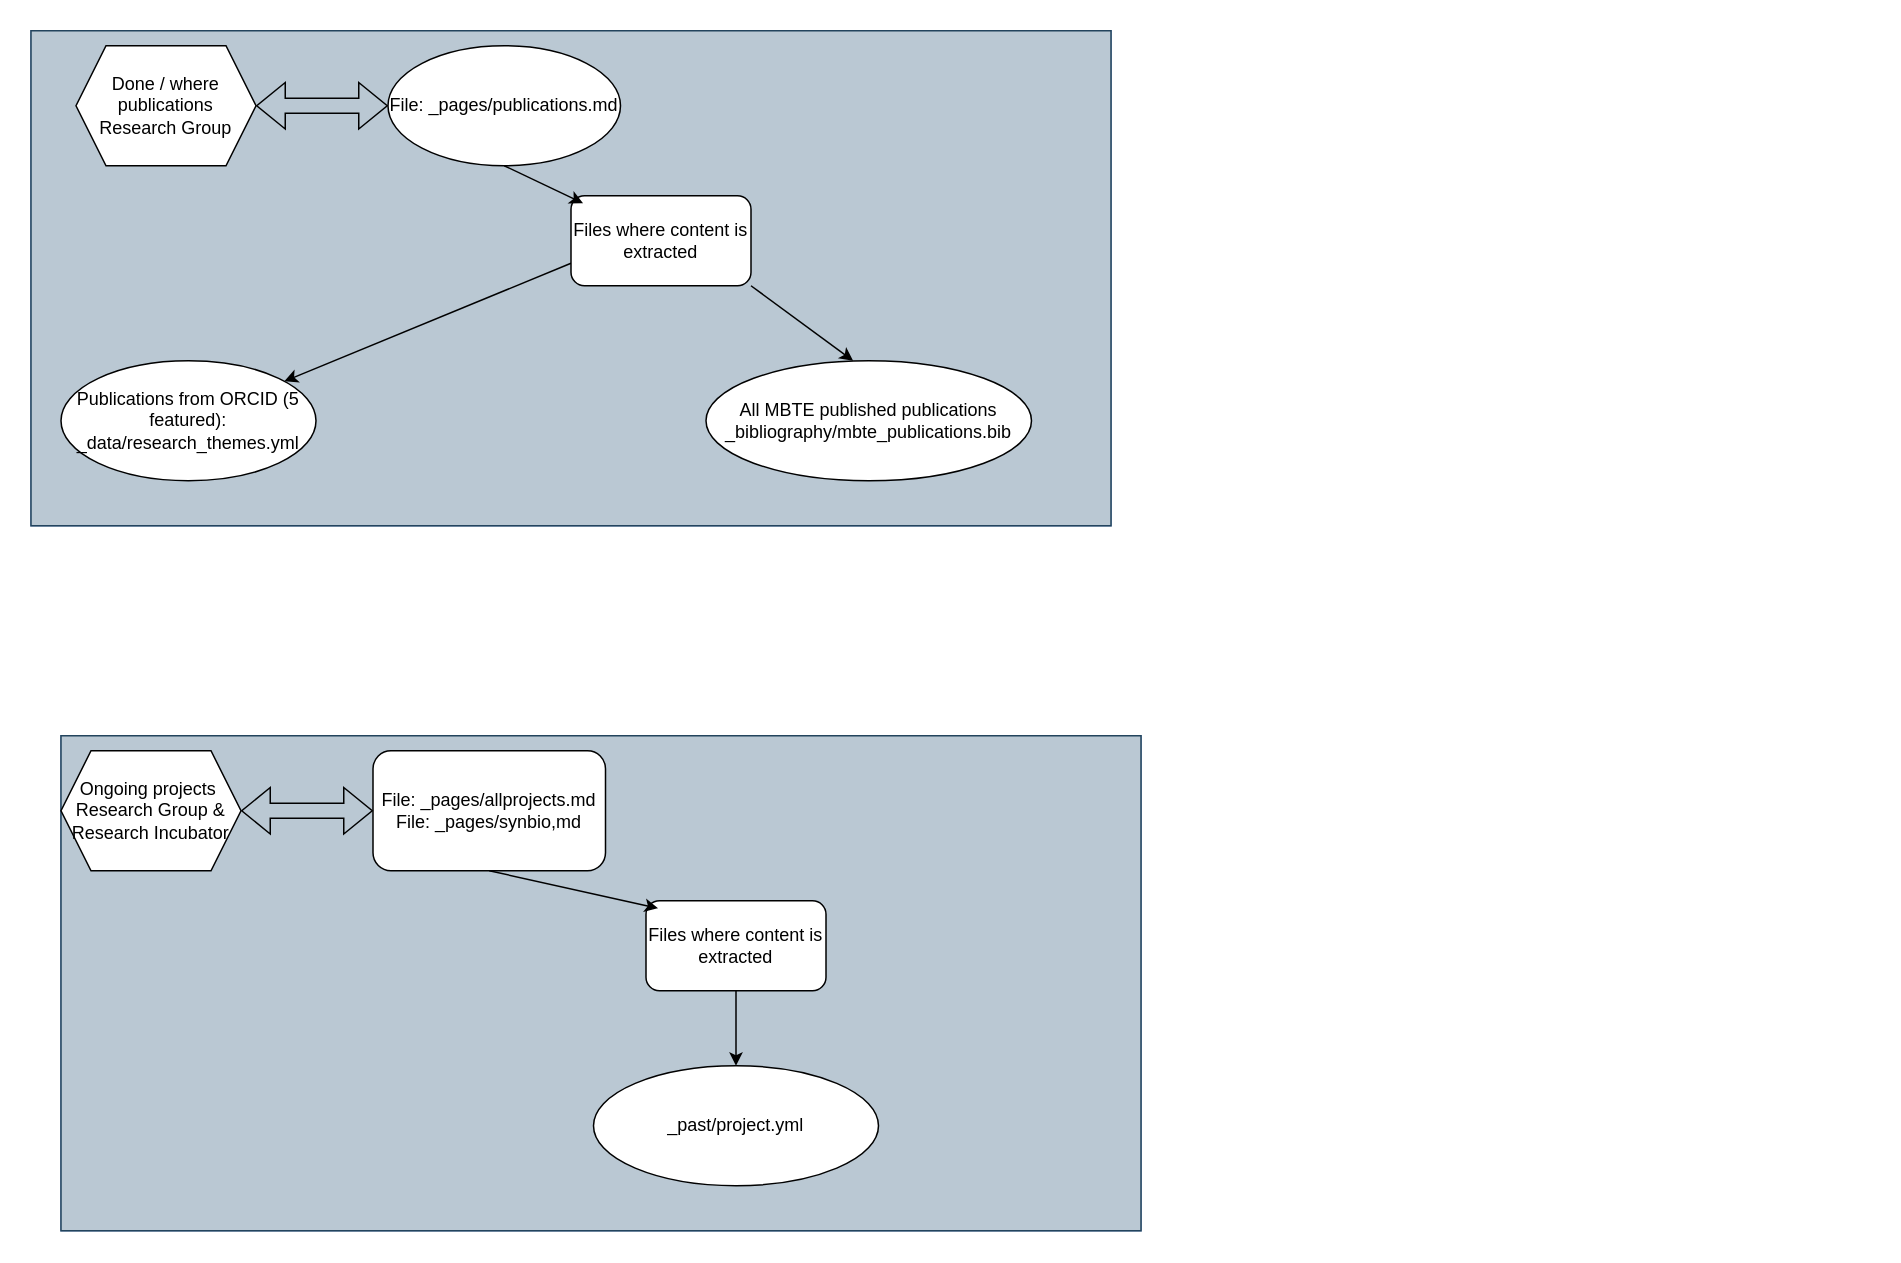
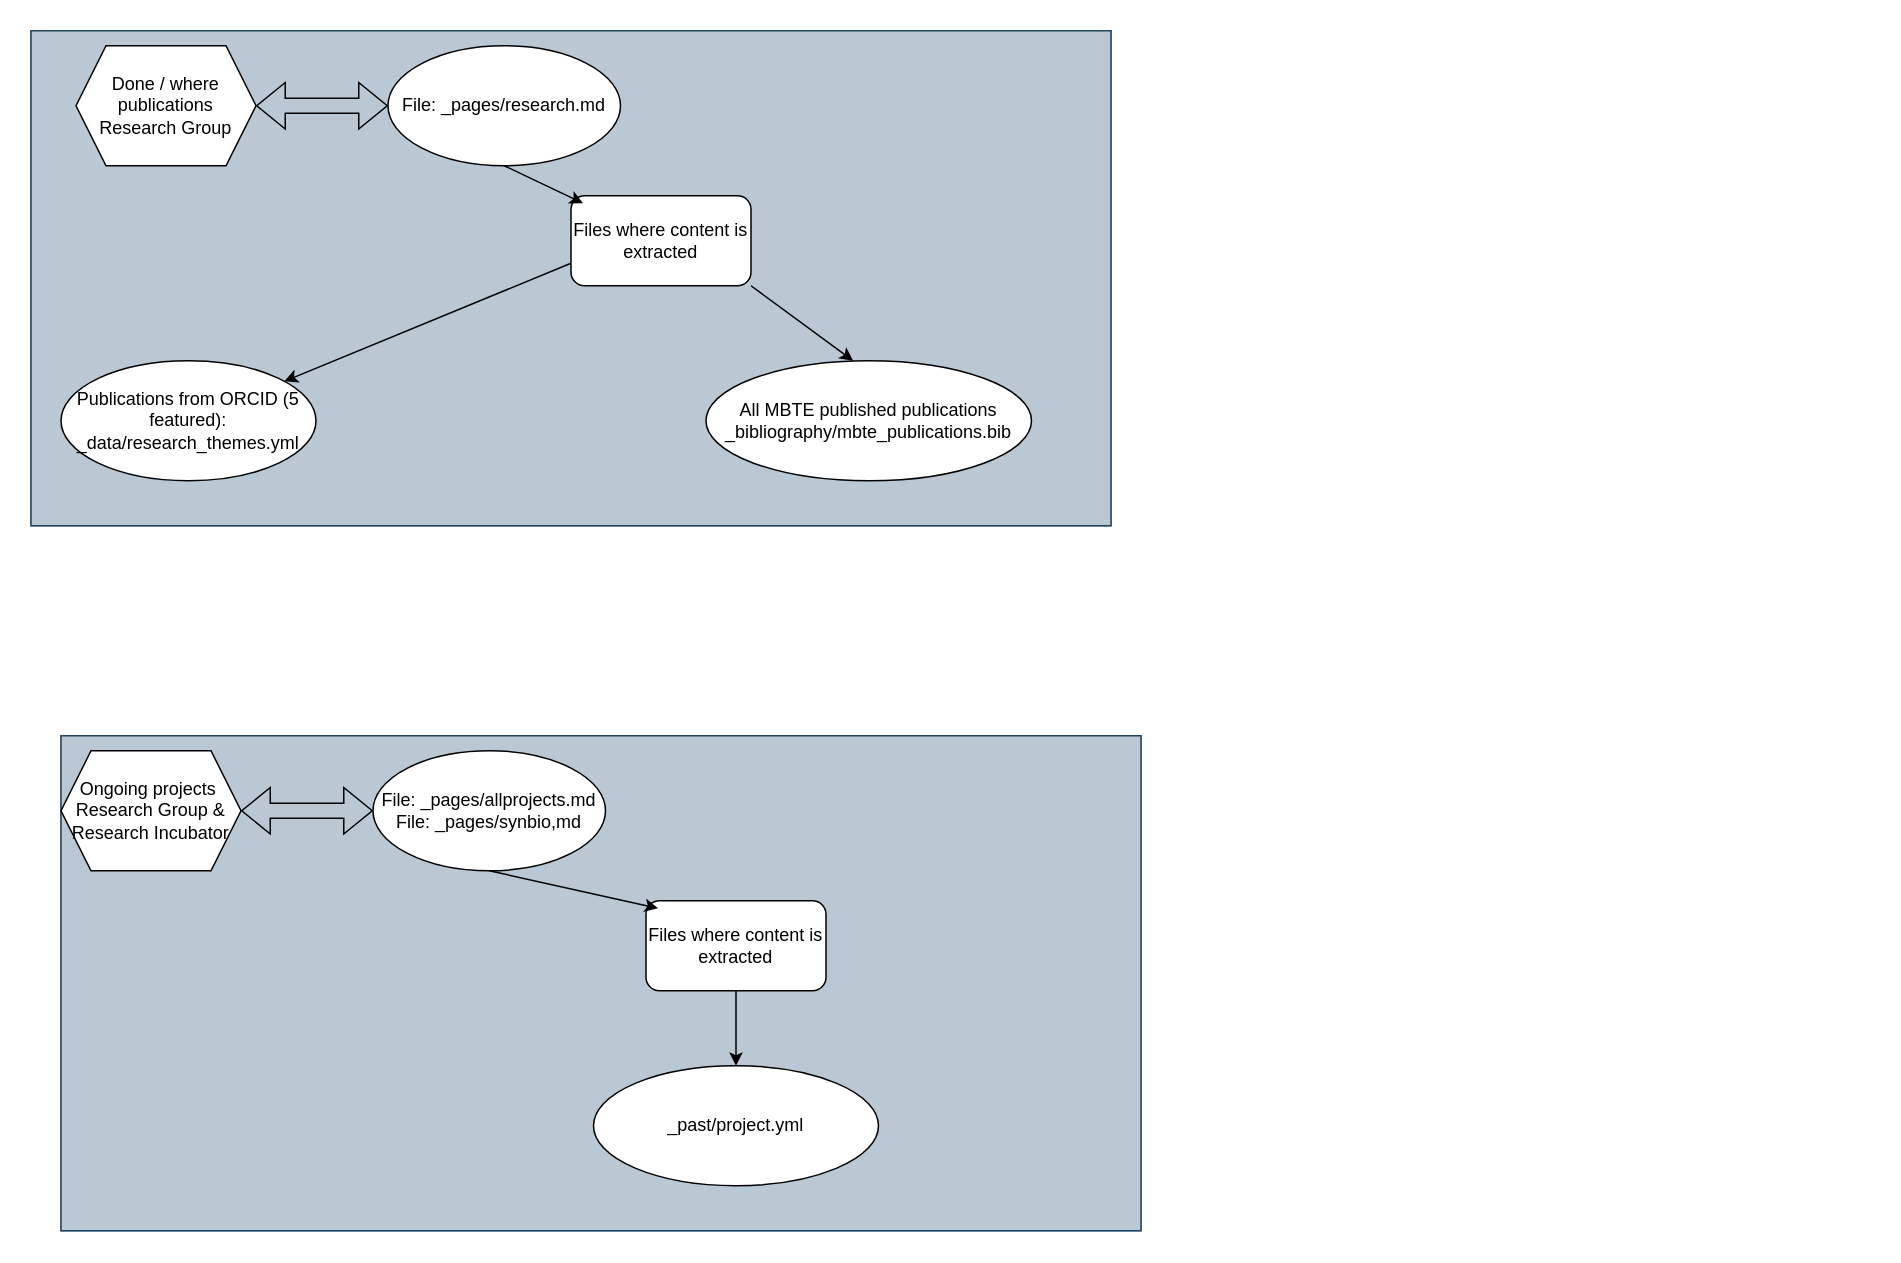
(504, 106) -> (504, 106)
(489, 811) -> (489, 811)
